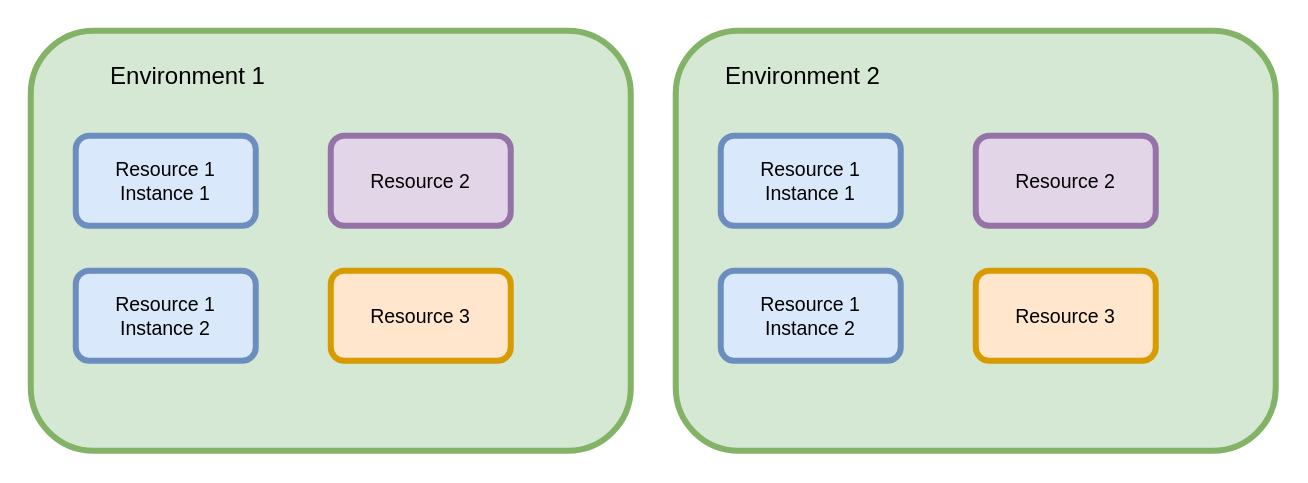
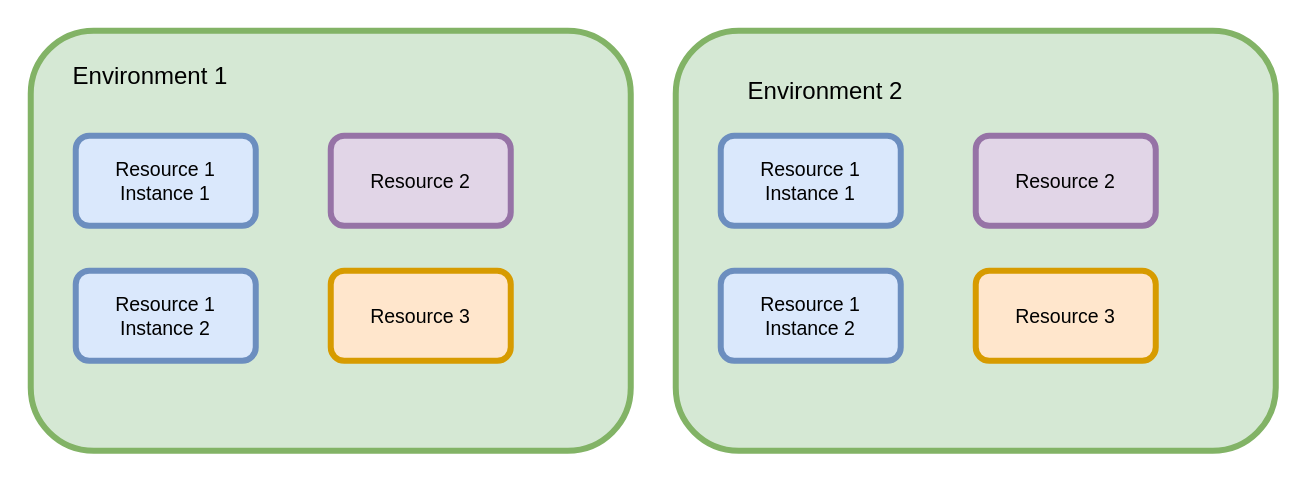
(188, 76) -> (151, 76)
(803, 76) -> (826, 91)
